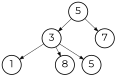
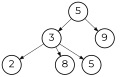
(105, 38) -> (105, 38)
(12, 65) -> (12, 65)
